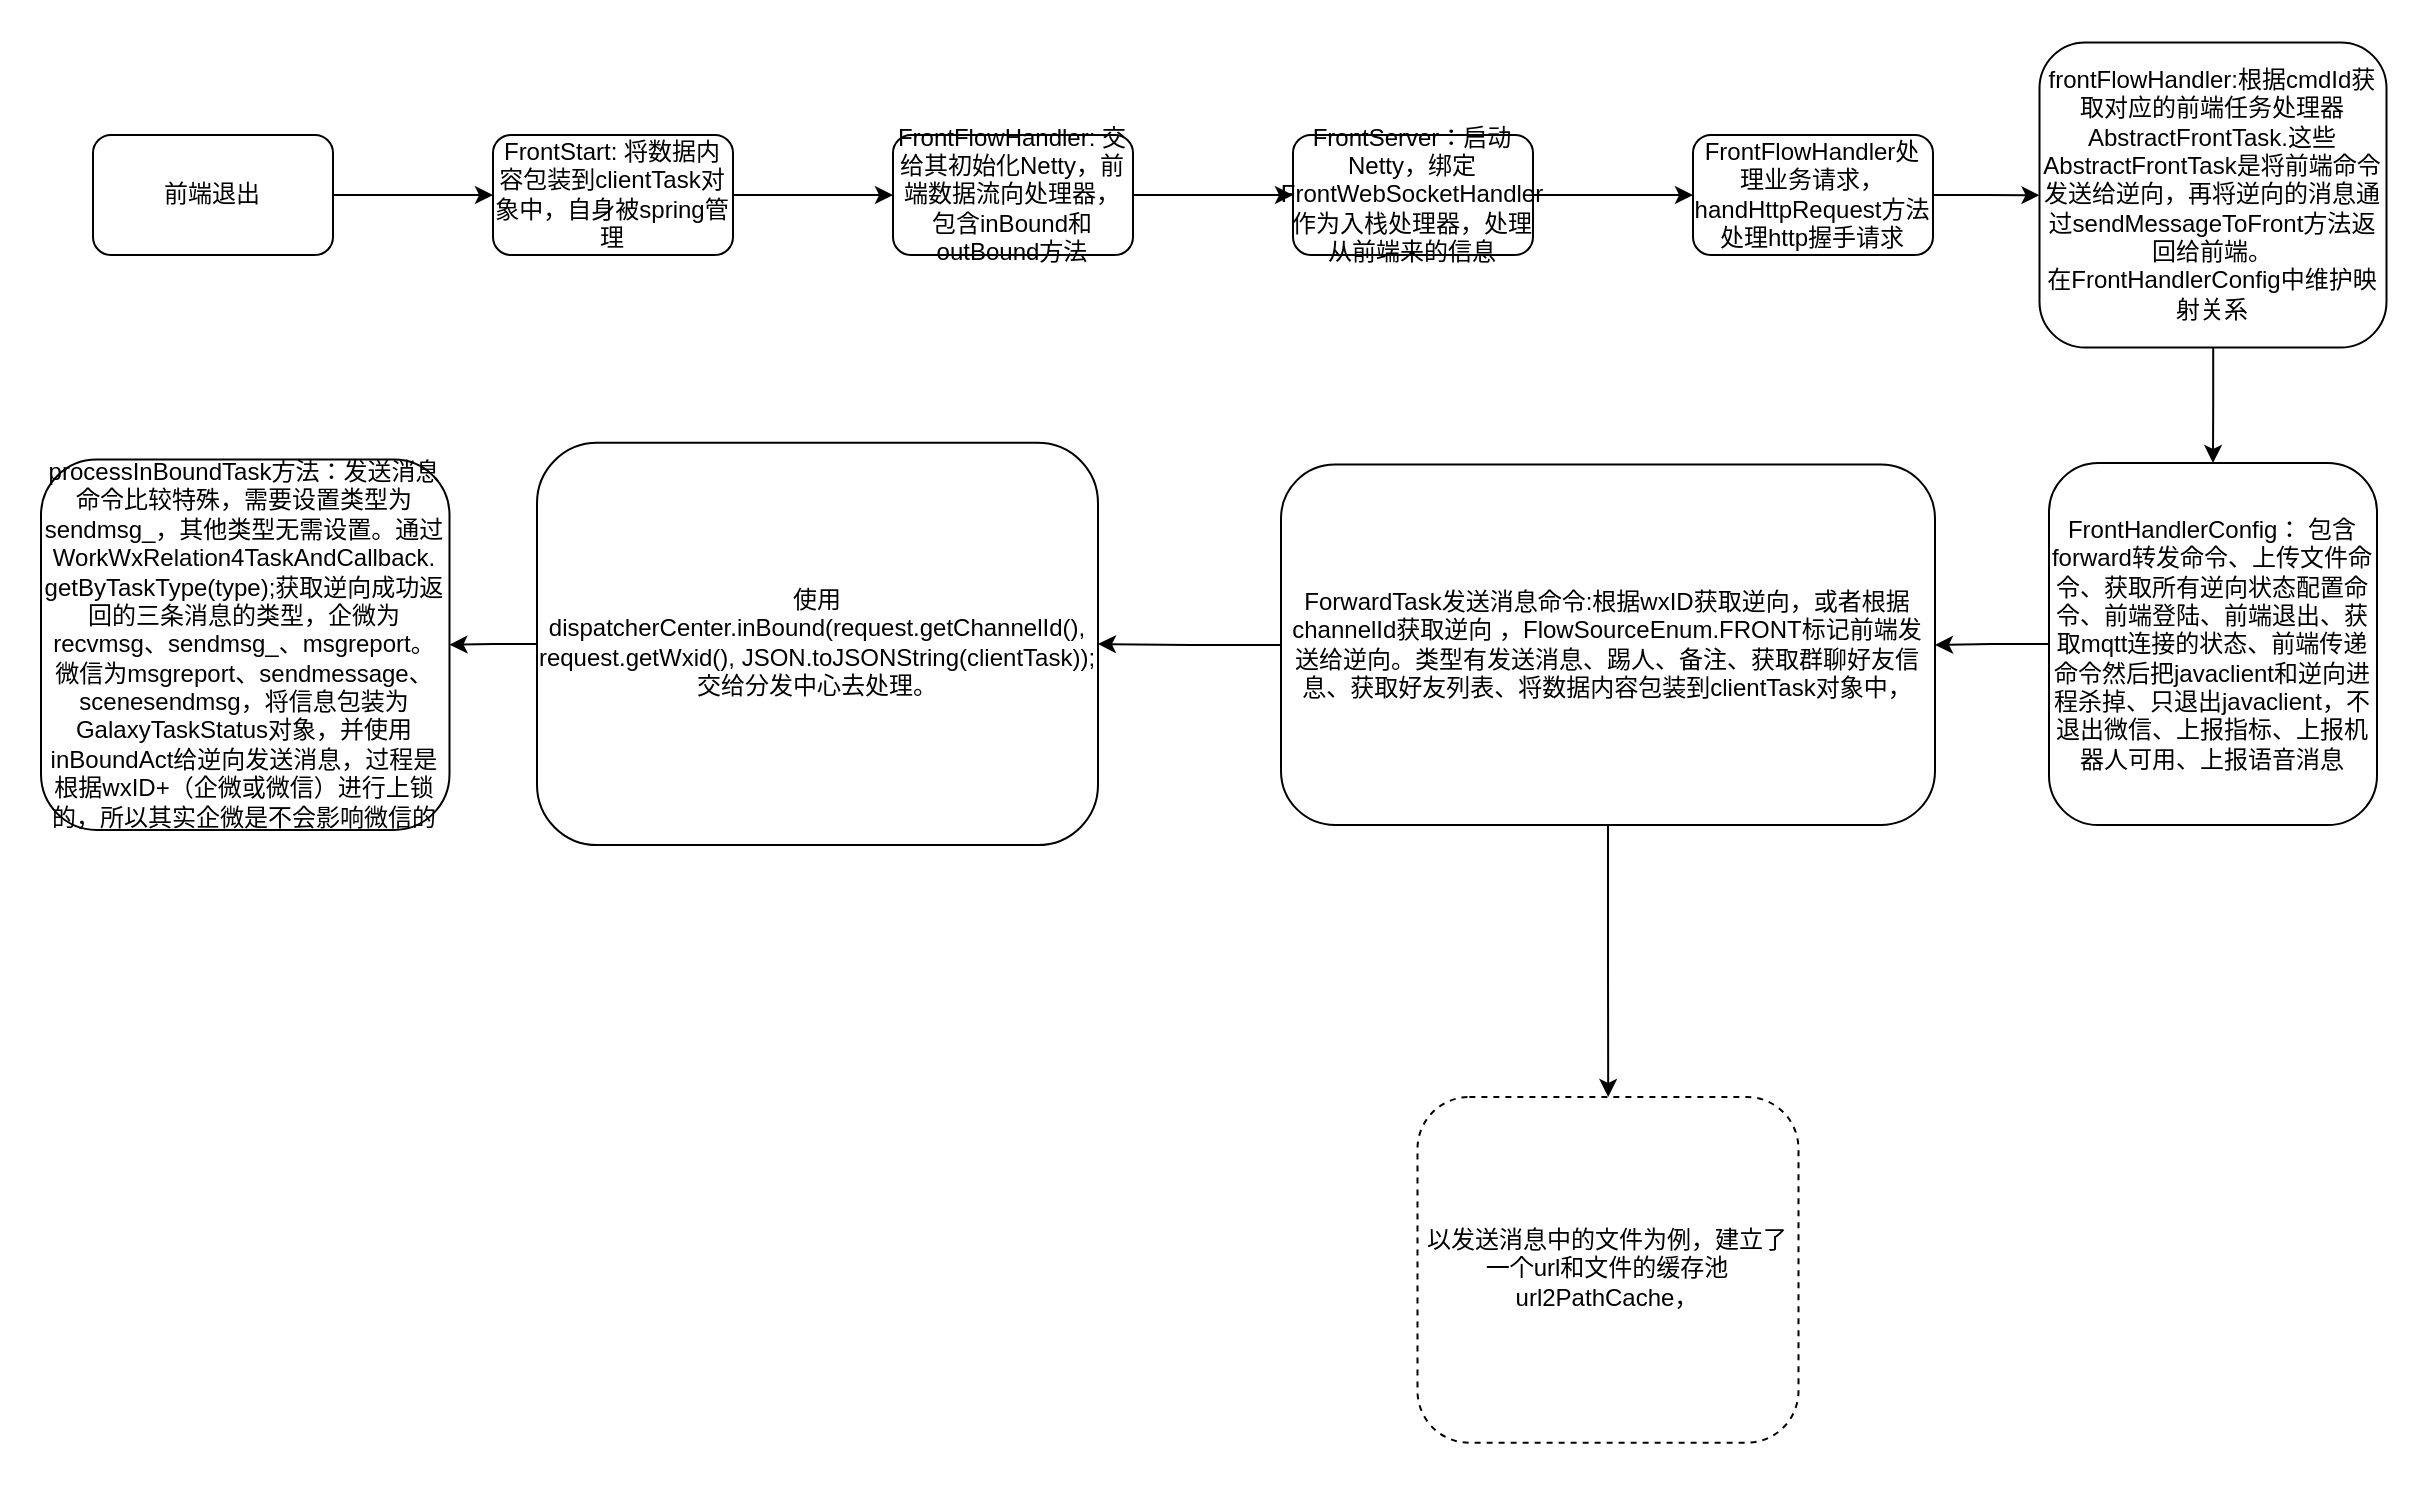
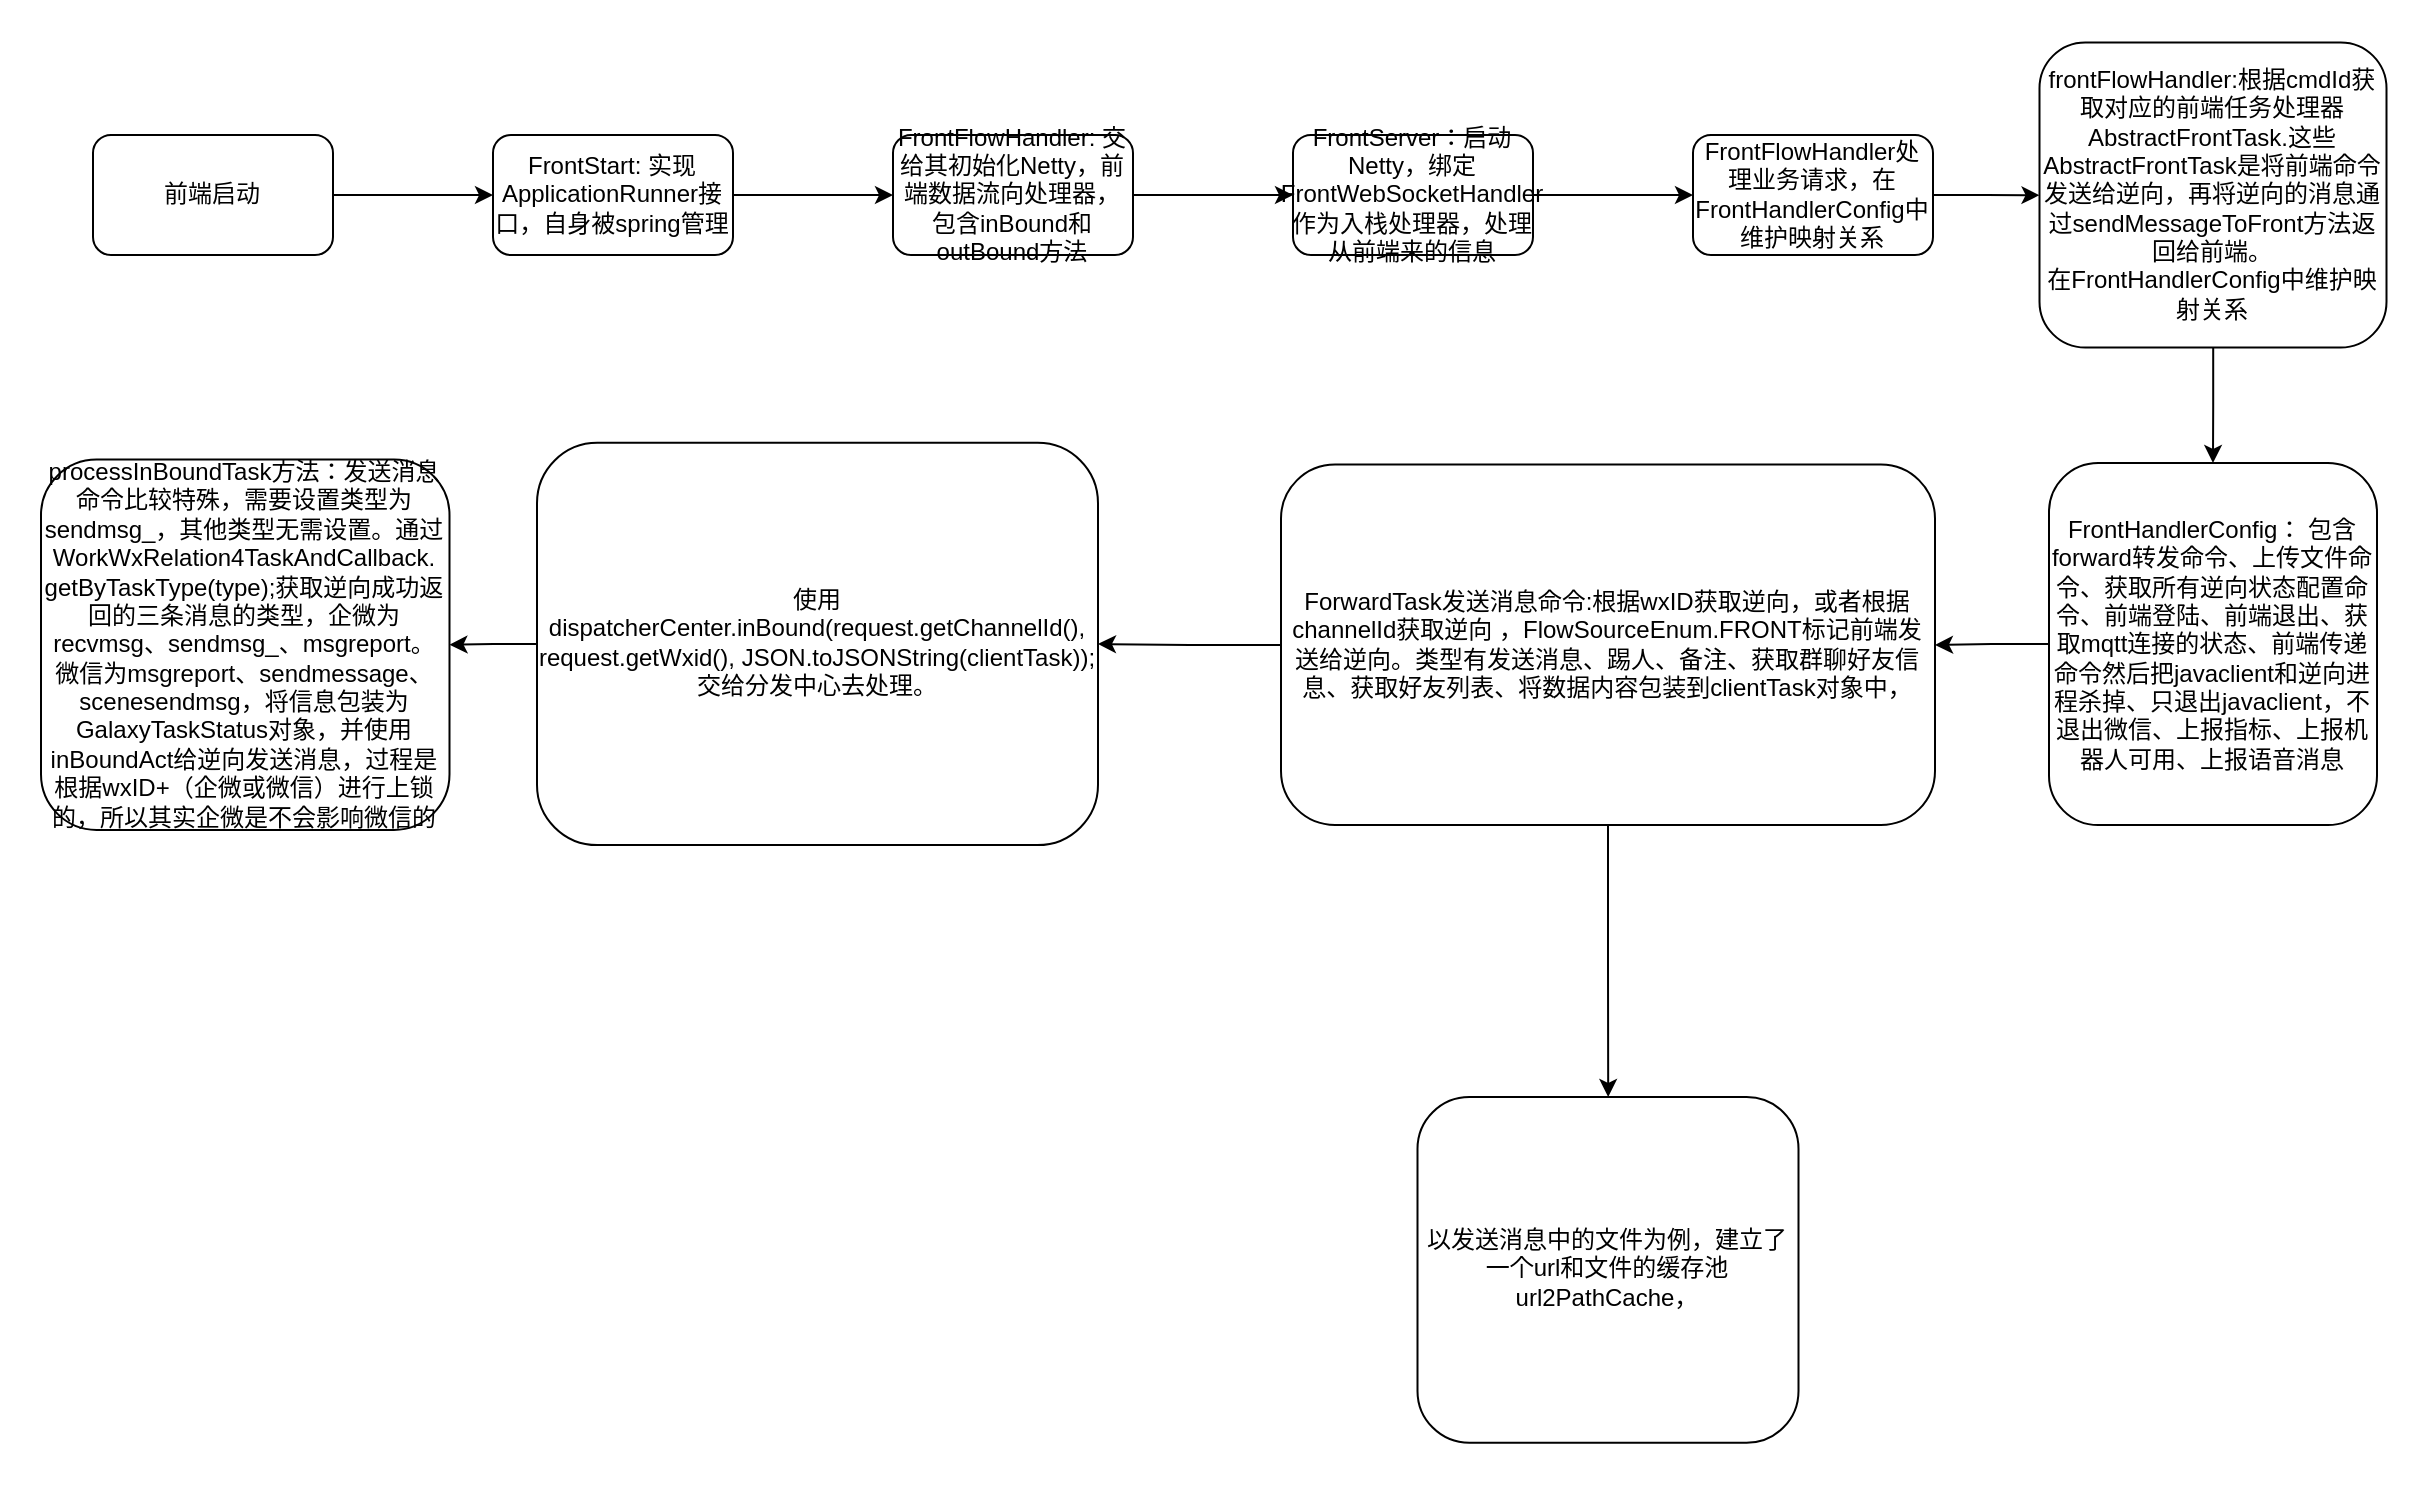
(213, 195) -> (213, 195)
(613, 195) -> (613, 195)
(1813, 195) -> (1813, 195)
(1608, 1270) -> (1608, 1270)
